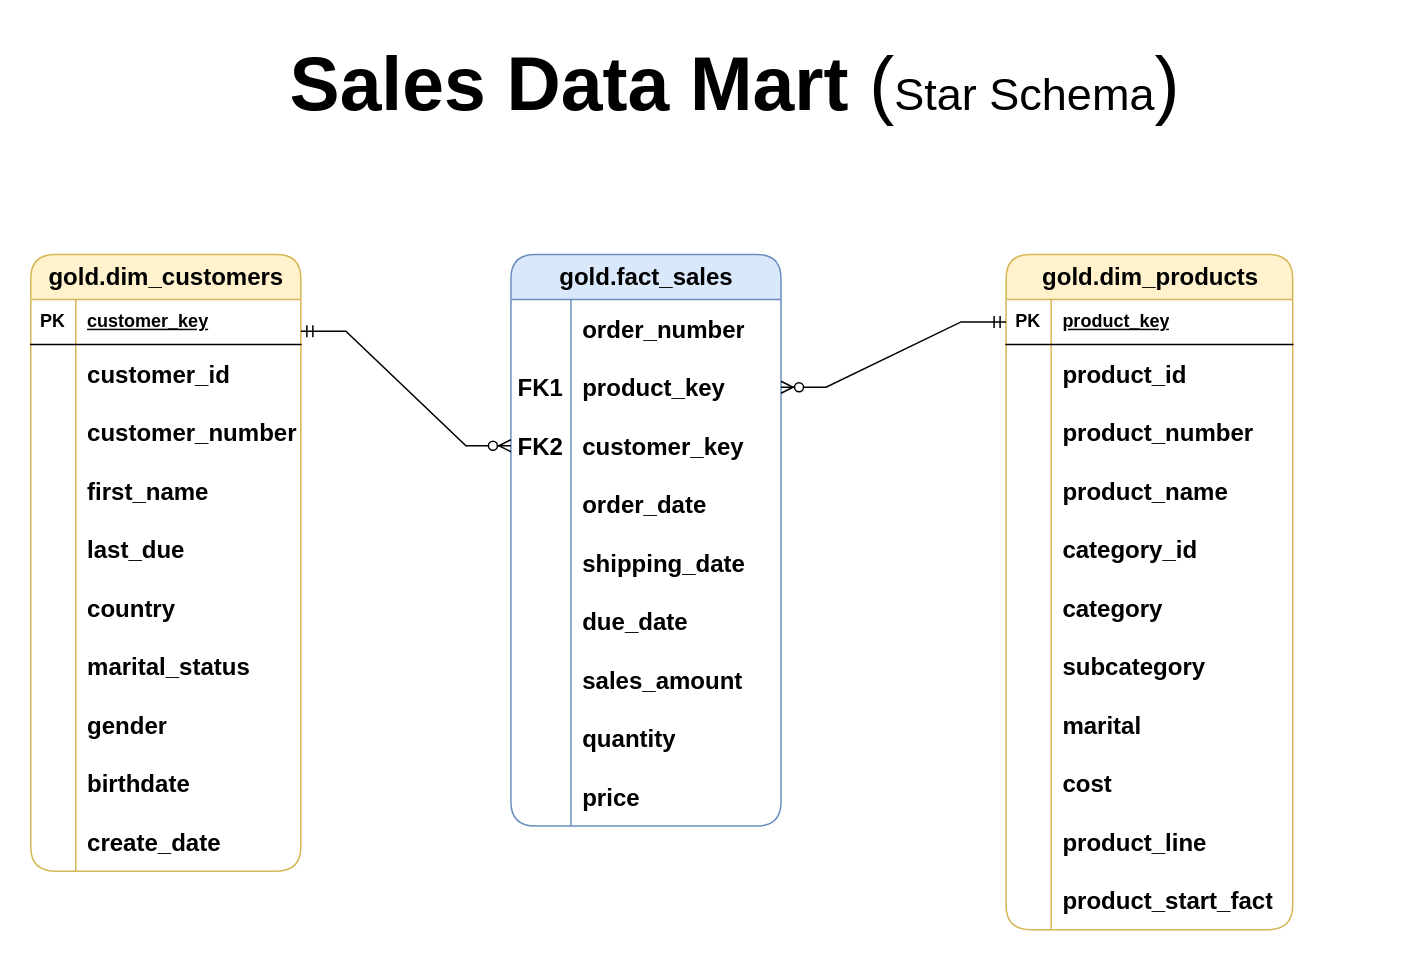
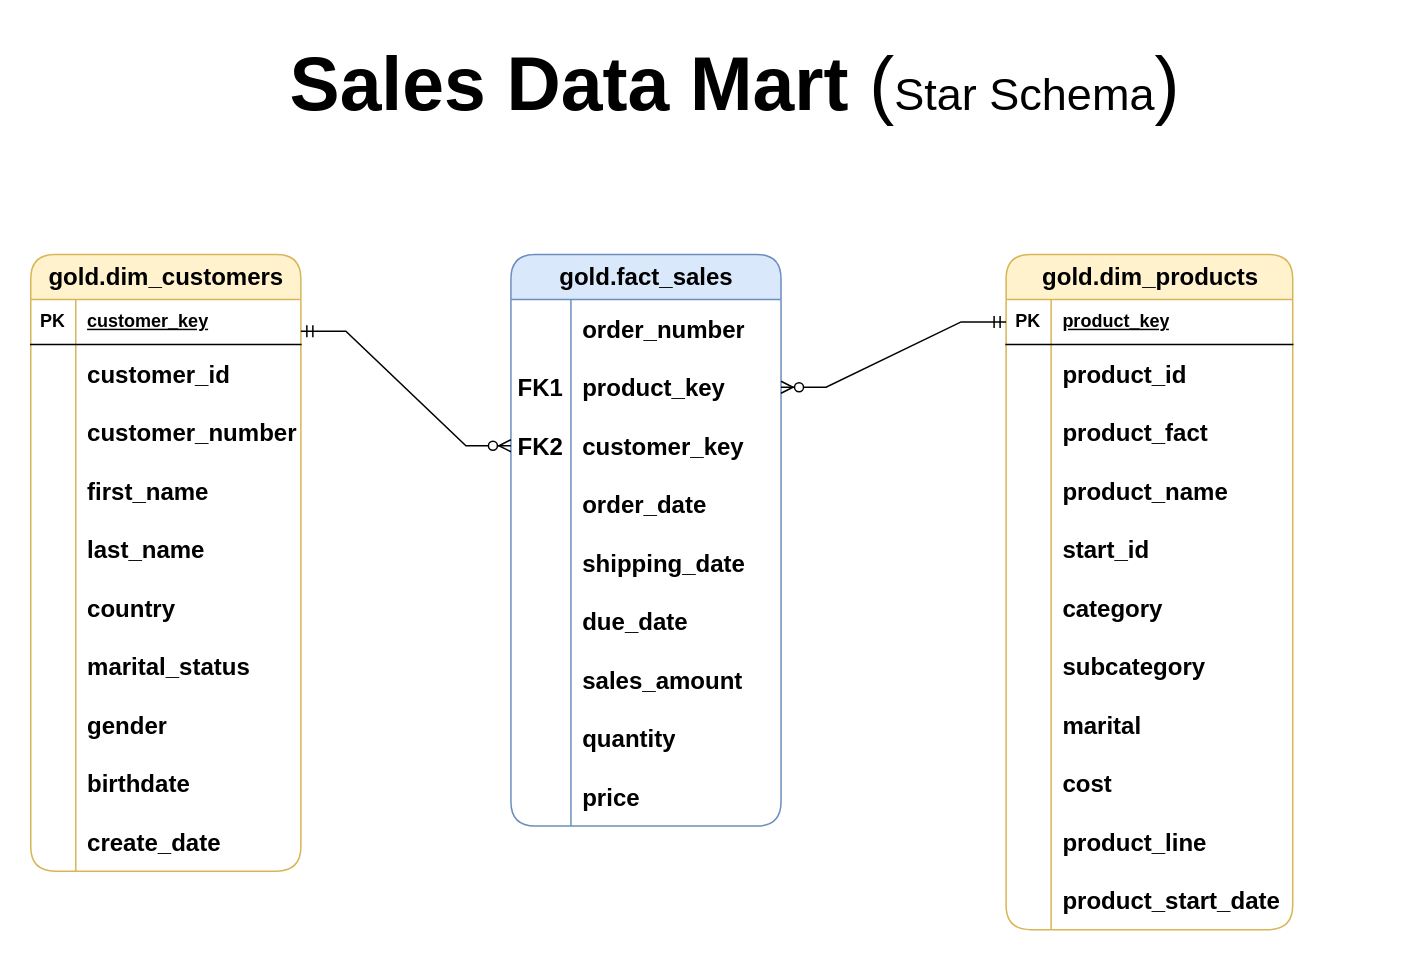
(1157, 433) -> (1143, 433)
(138, 550) -> (145, 550)
(1134, 550) -> (1113, 550)
(1178, 901) -> (1178, 901)
